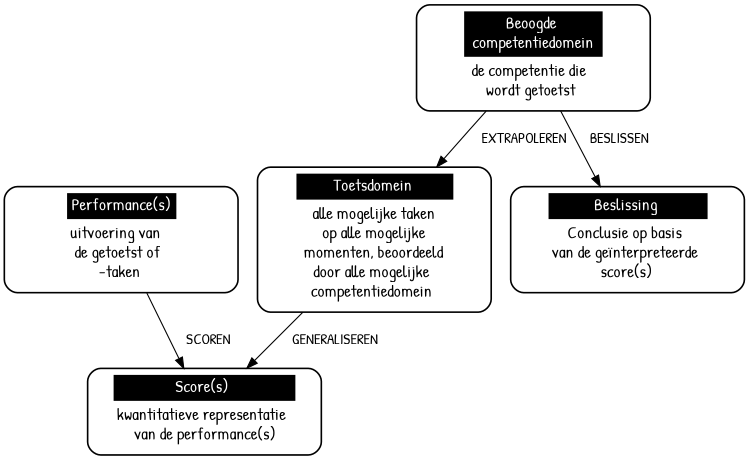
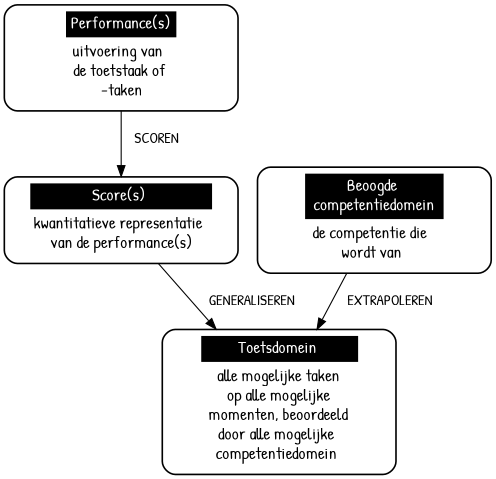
(529, 90) -> (370, 253)
(628, 240) -> none
(118, 253) -> (120, 71)
(279, 336) -> (184, 292)
